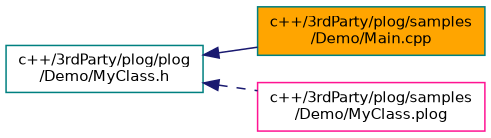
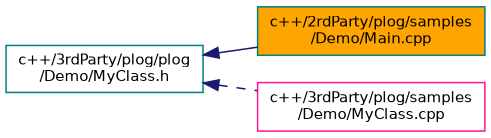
(371, 31) -> (371, 31)
(371, 107) -> (371, 107)
